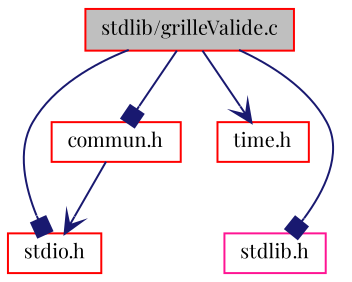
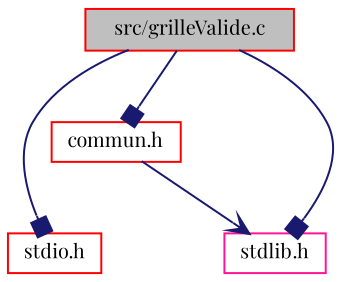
(190, 30) -> (190, 30)
(263, 142) -> none
(90, 189) -> (187, 192)
